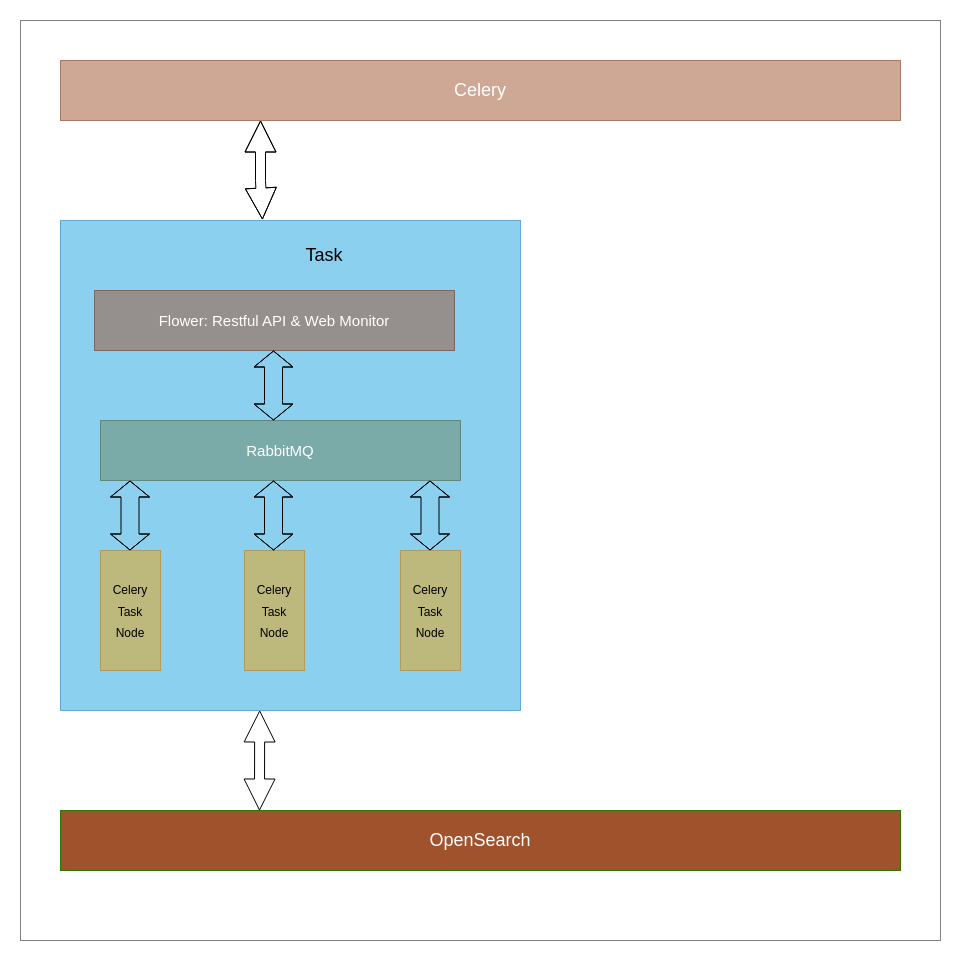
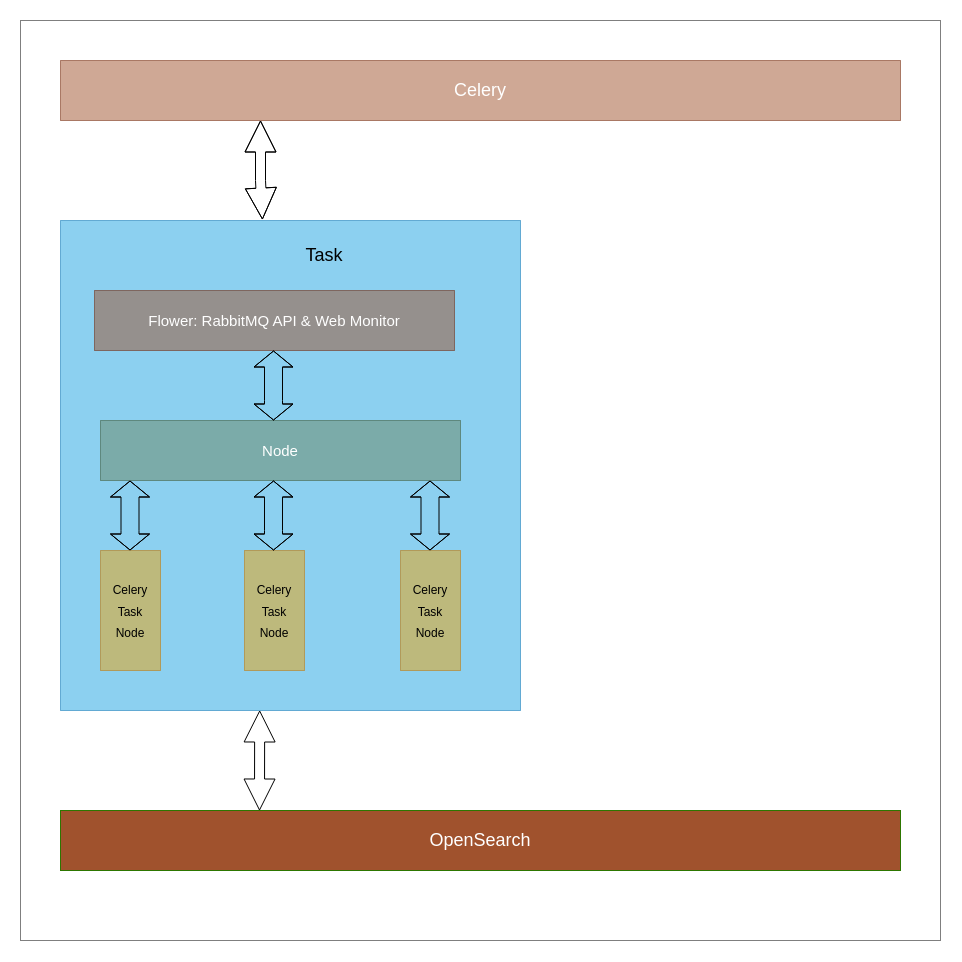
(275, 321) -> (275, 321)
(281, 451) -> (281, 451)
